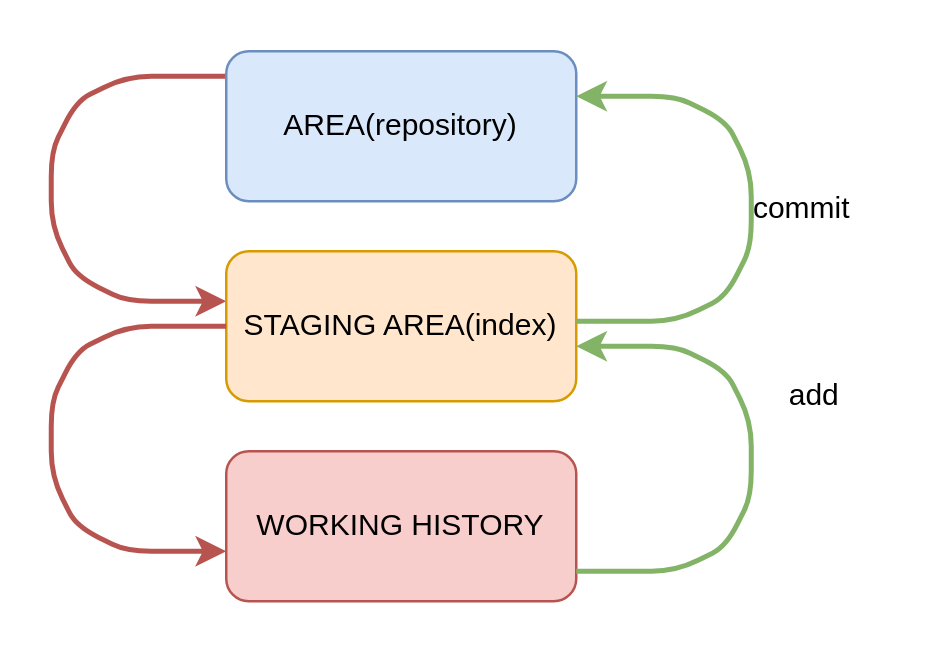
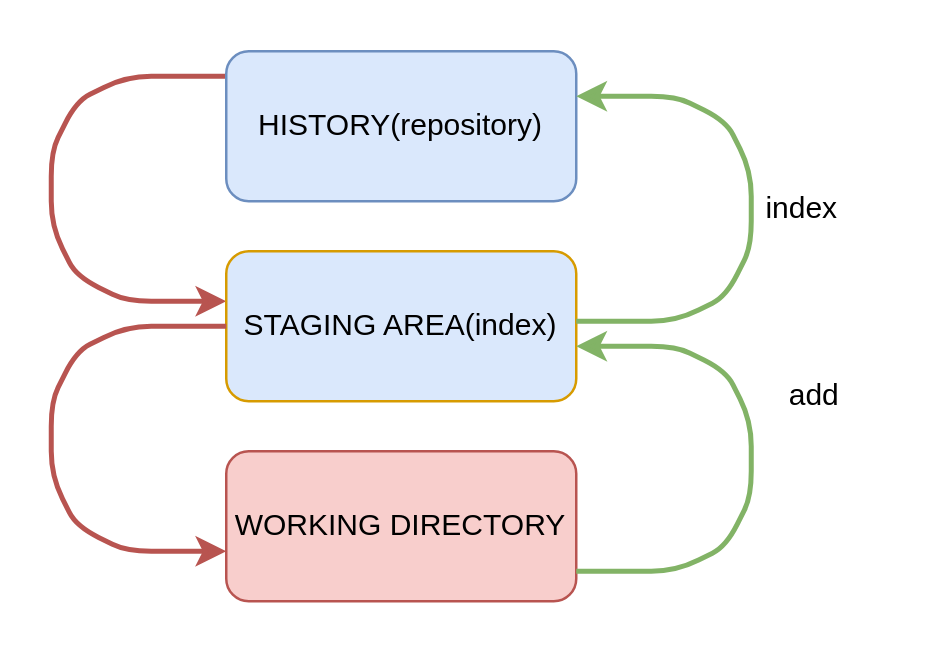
(401, 126) -> (401, 126)
(803, 209) -> (803, 209)
(401, 326) -> (401, 326)
(401, 526) -> (401, 526)
